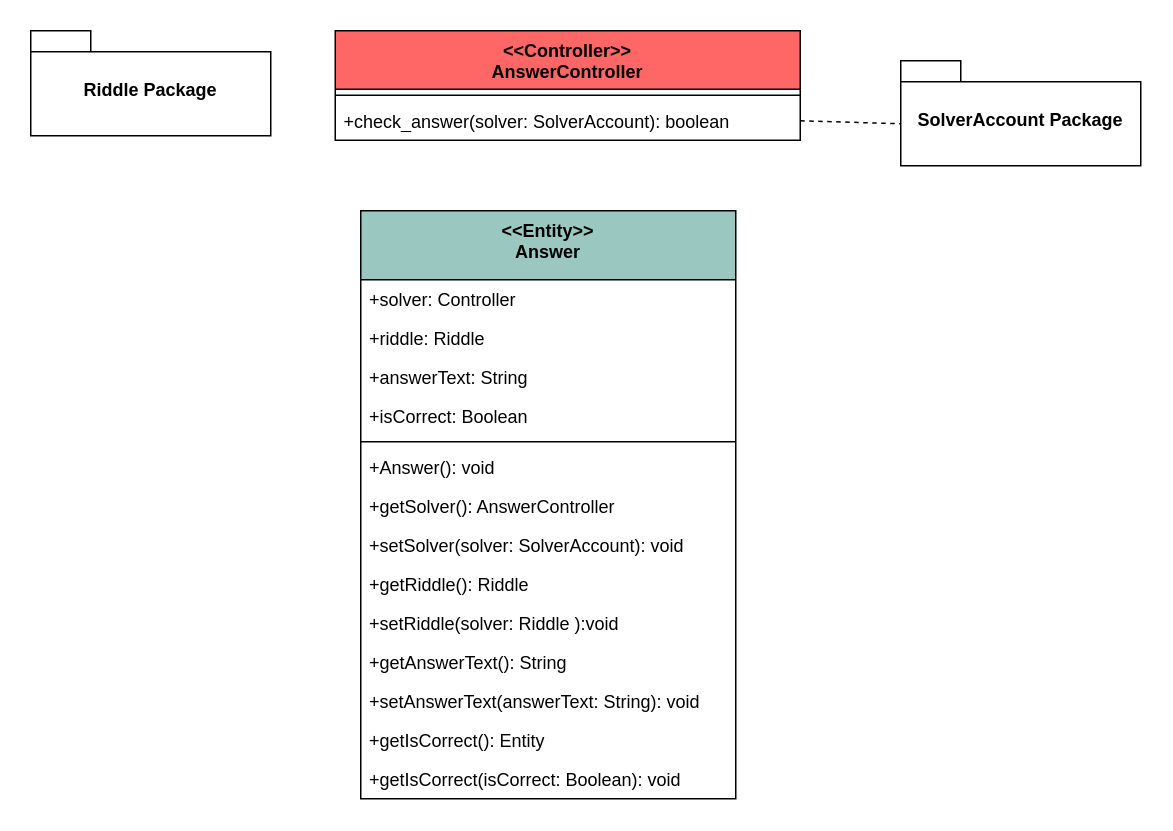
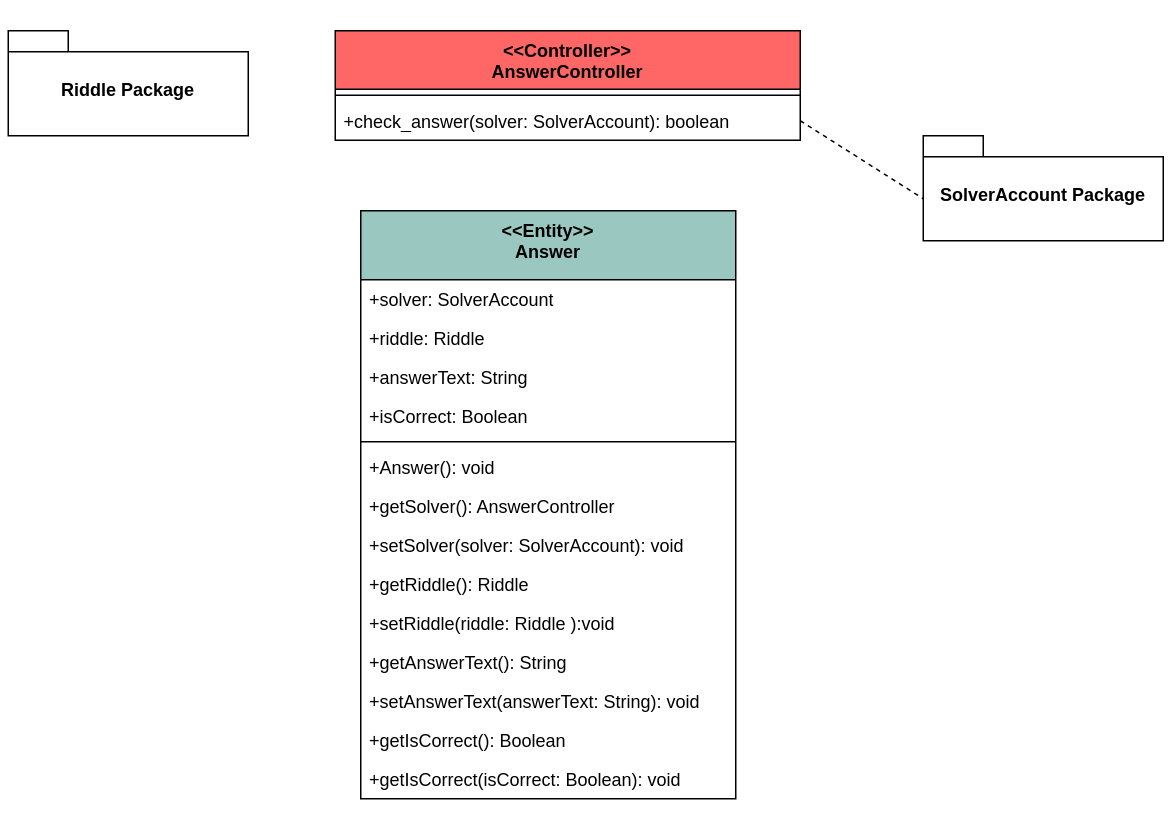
(151, 83) -> (128, 83)
(1021, 113) -> (1043, 188)
(454, 301) -> (471, 301)
(508, 625) -> (505, 625)
(479, 742) -> (484, 742)
